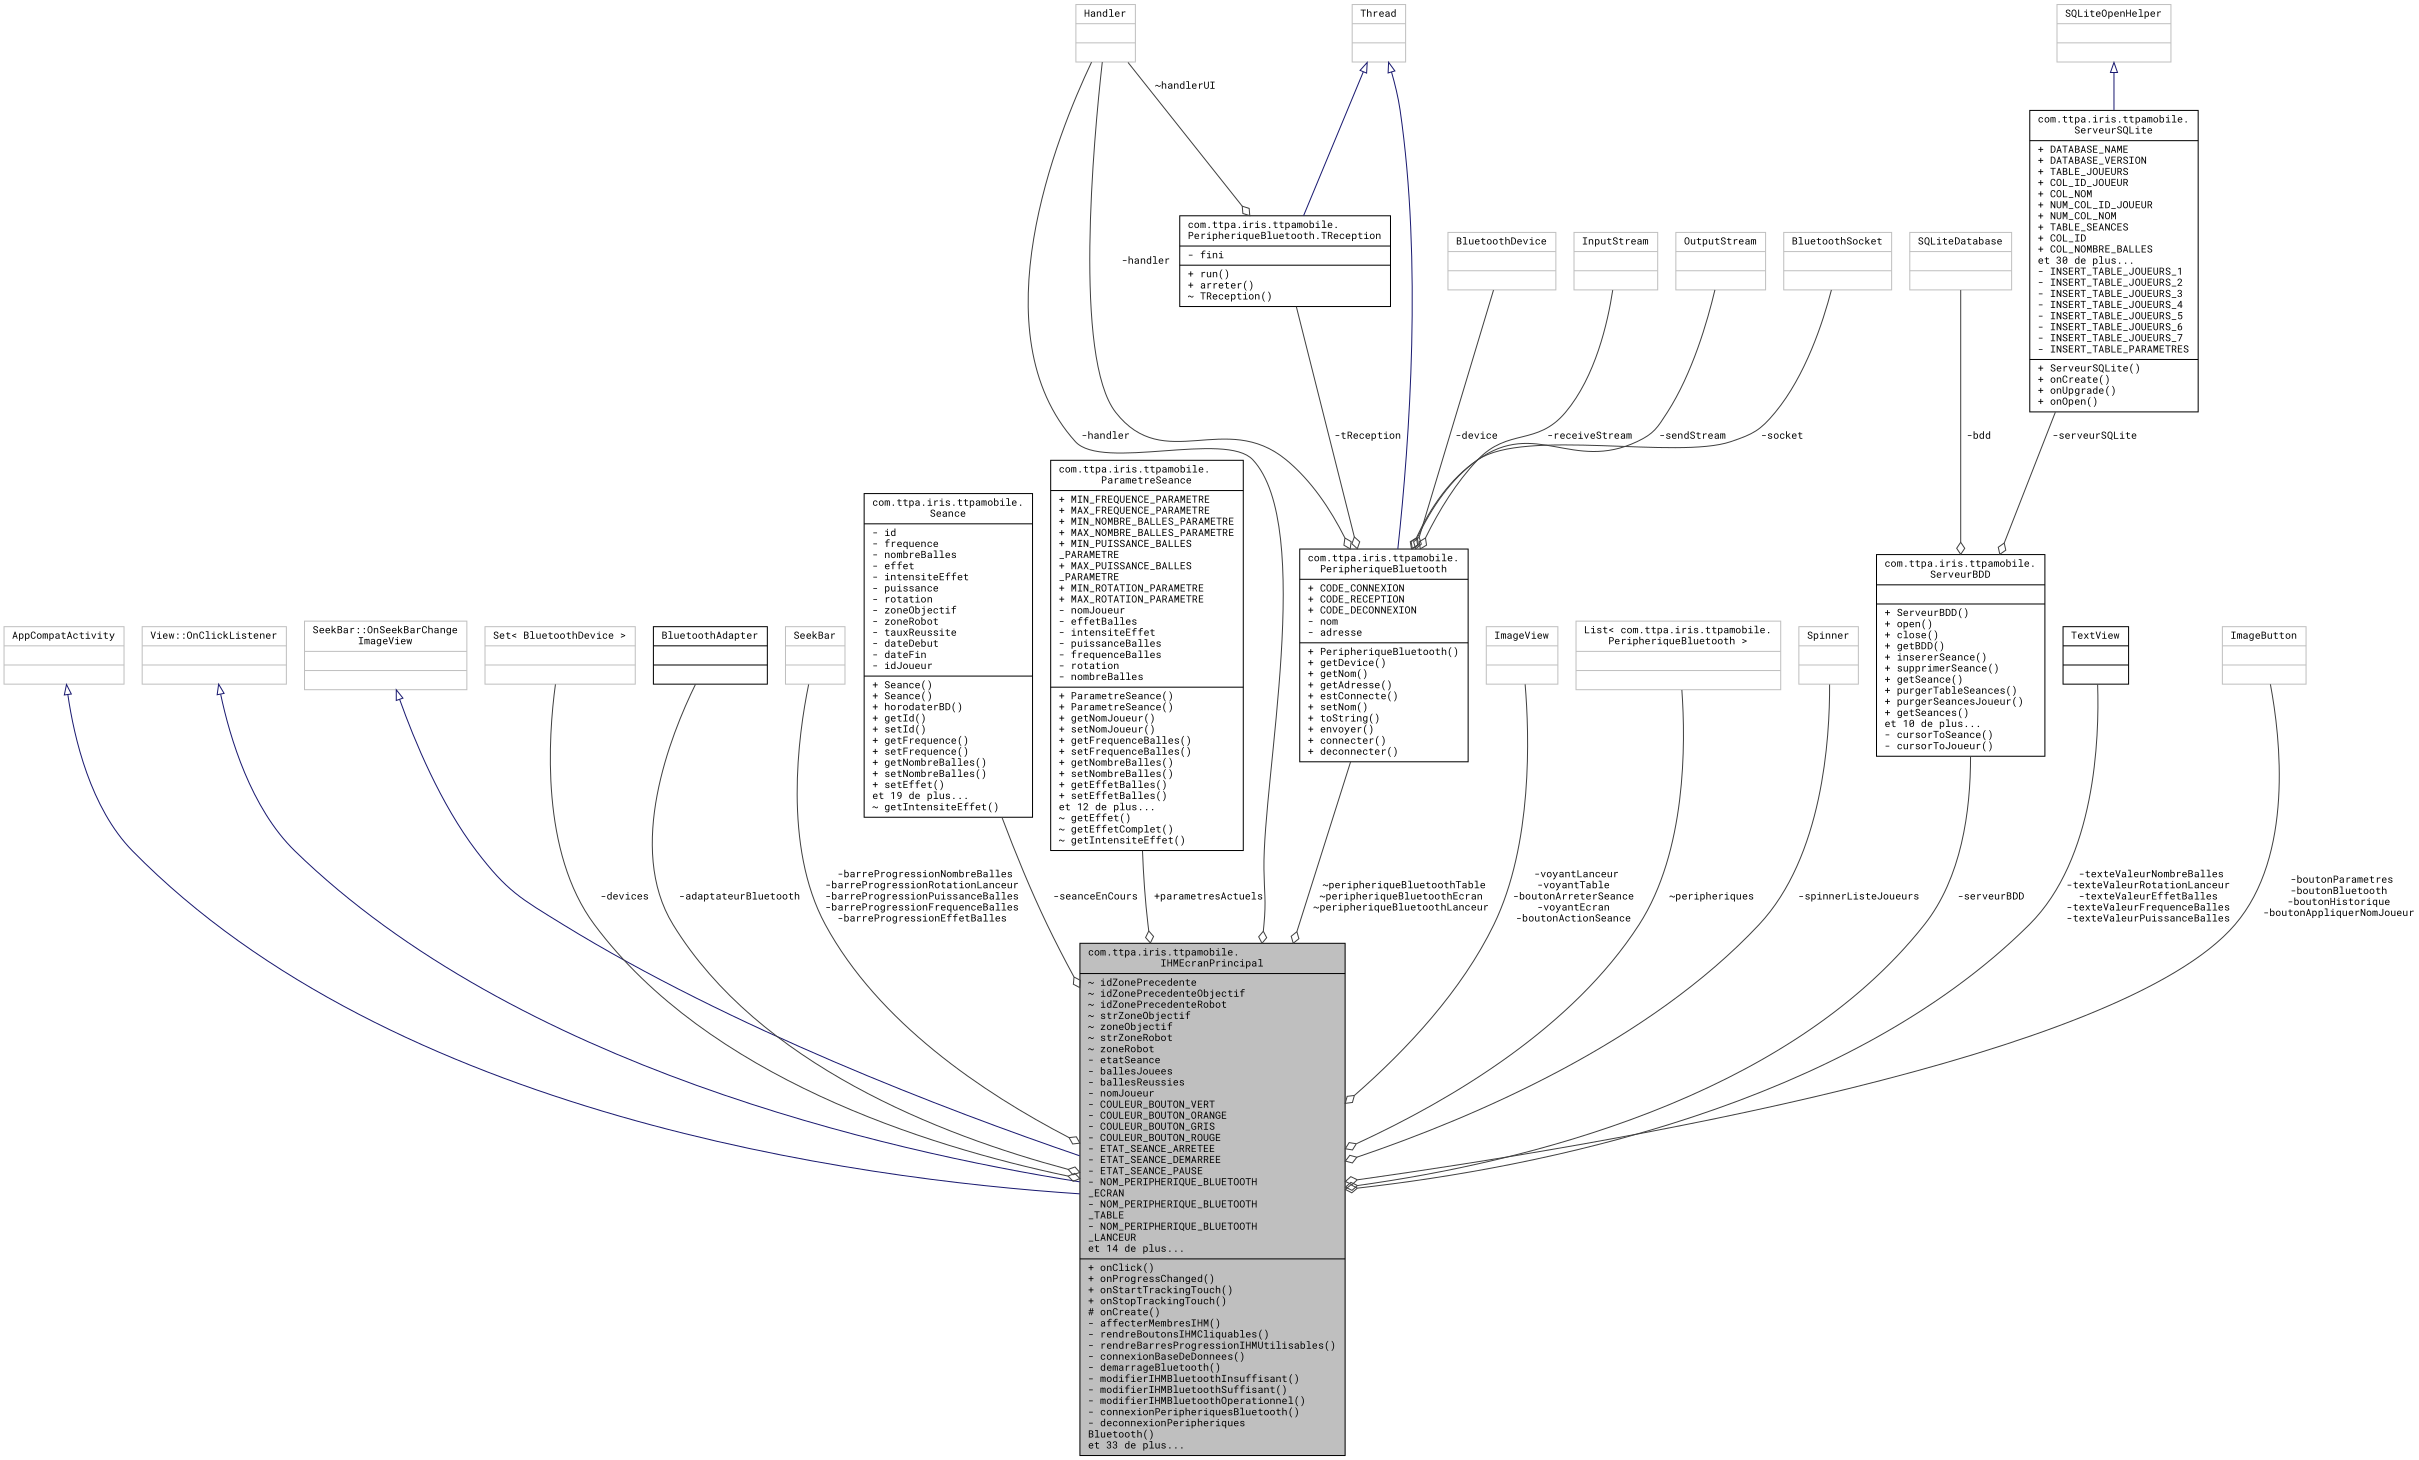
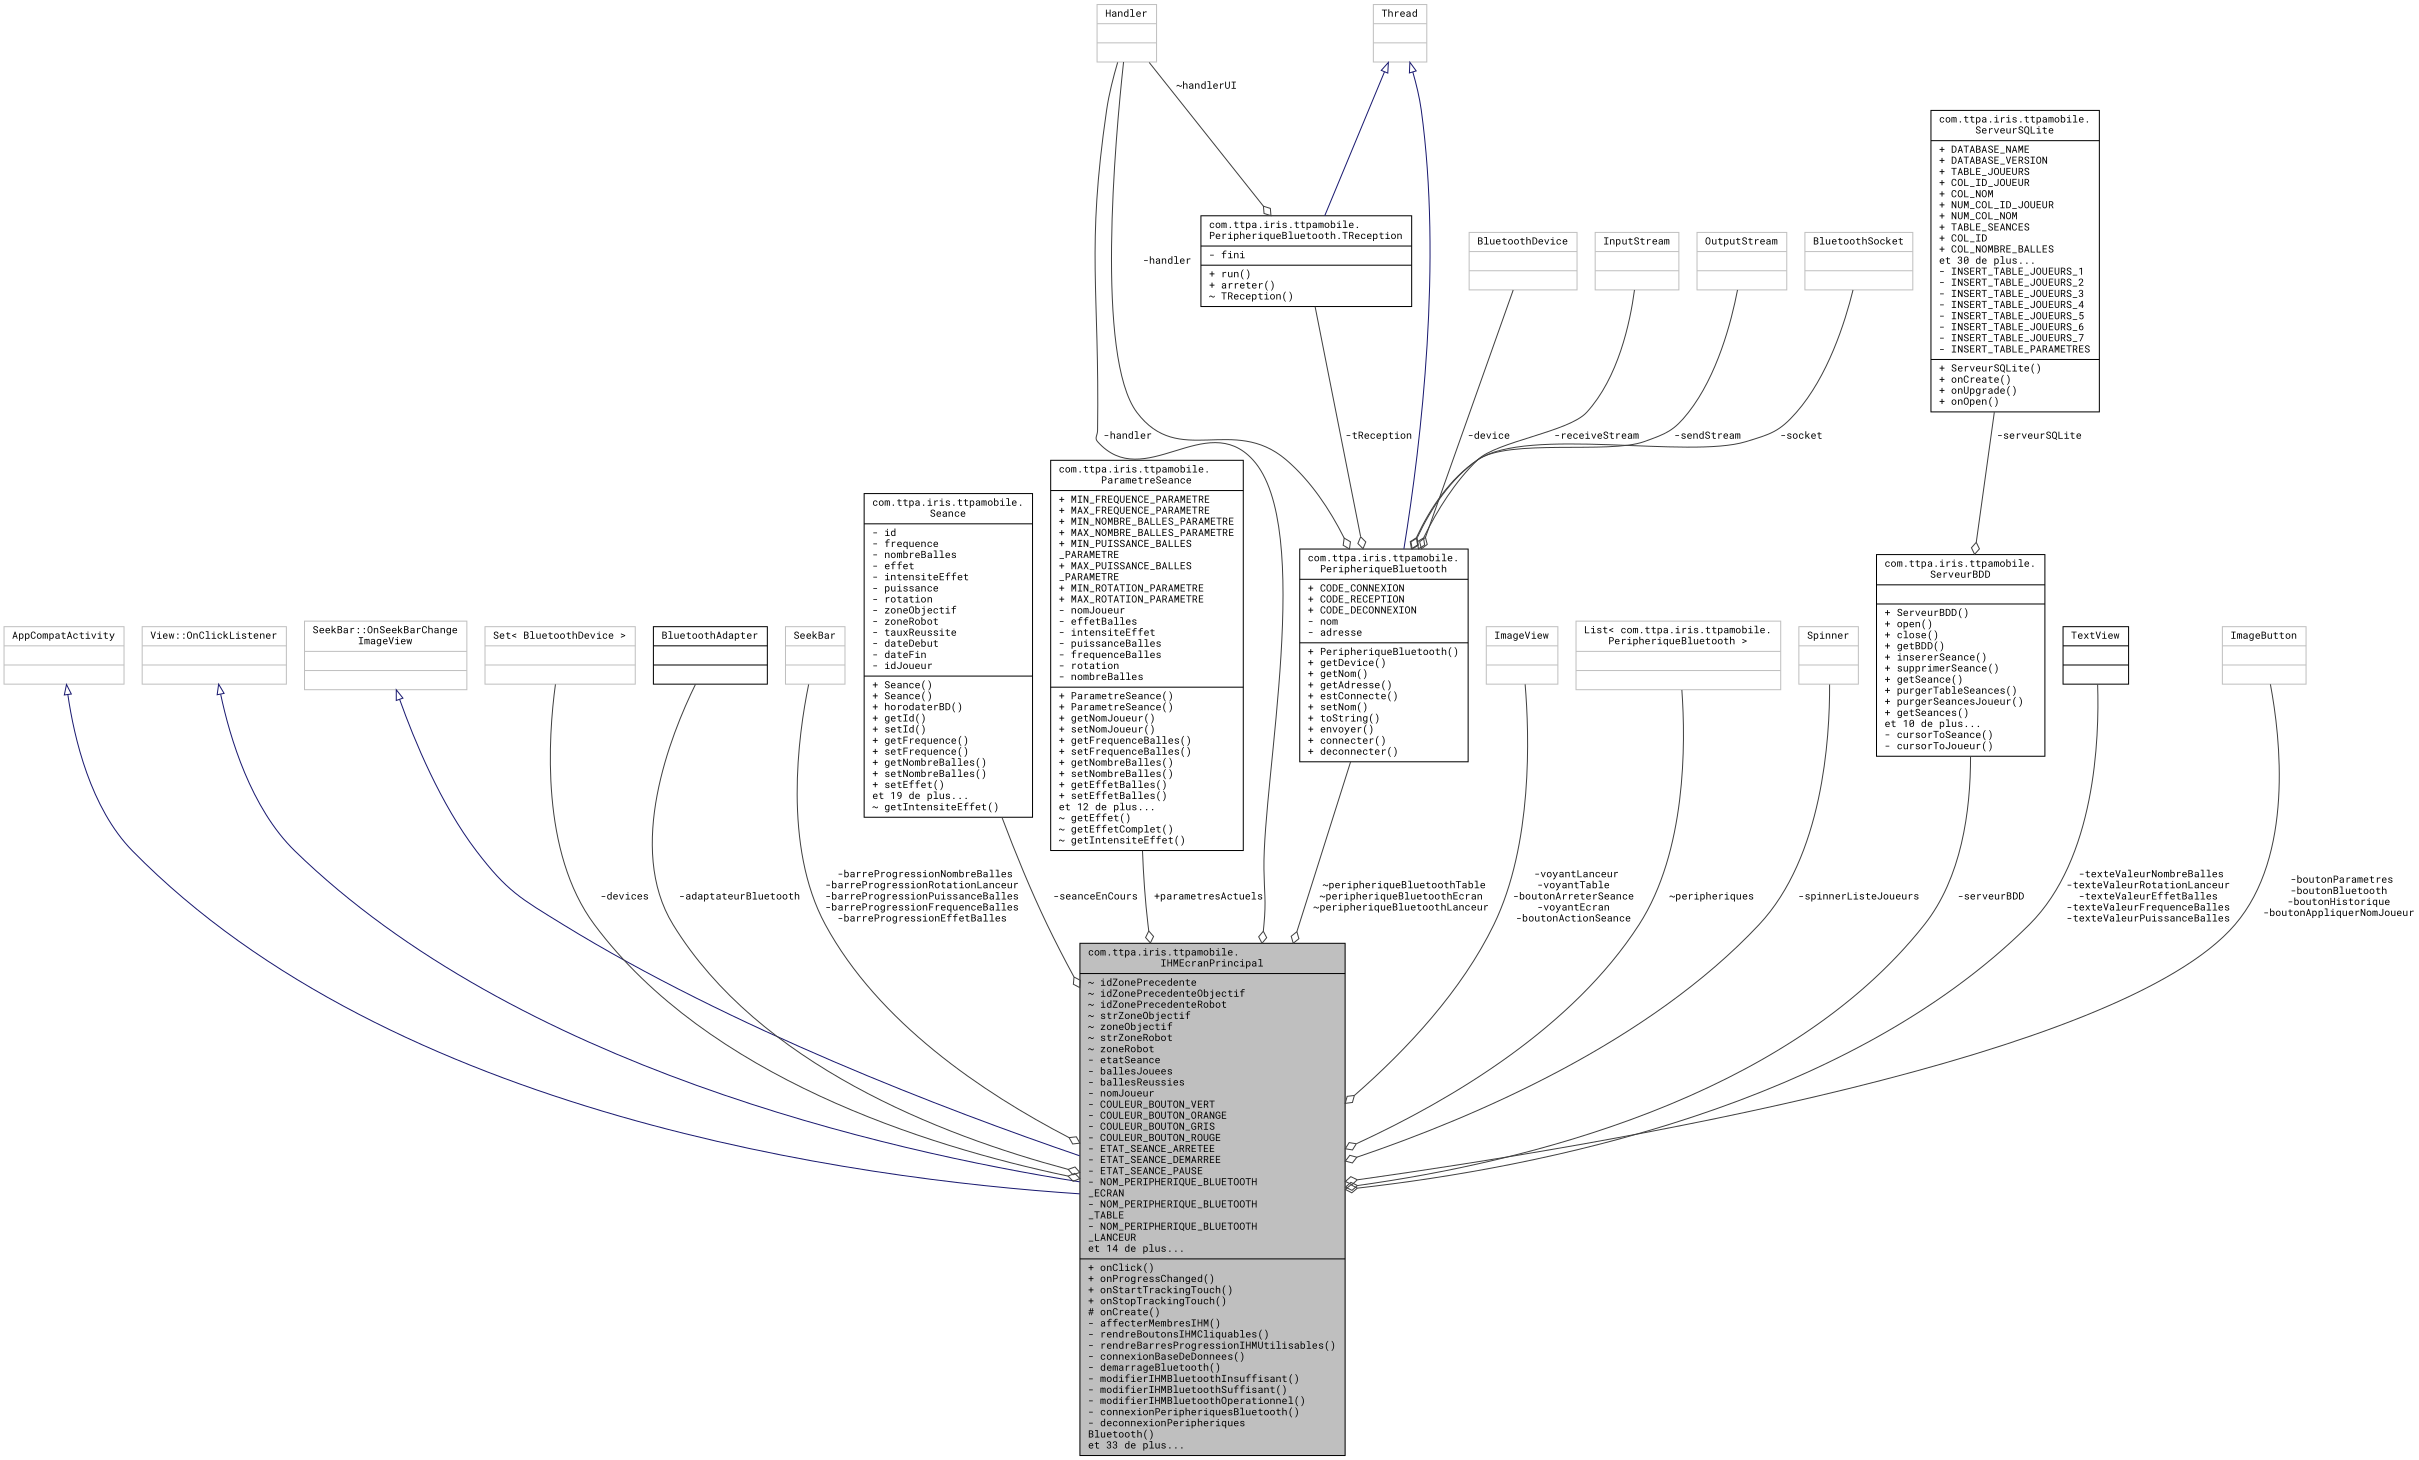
(2114, 33) -> none
(1961, 261) -> none
